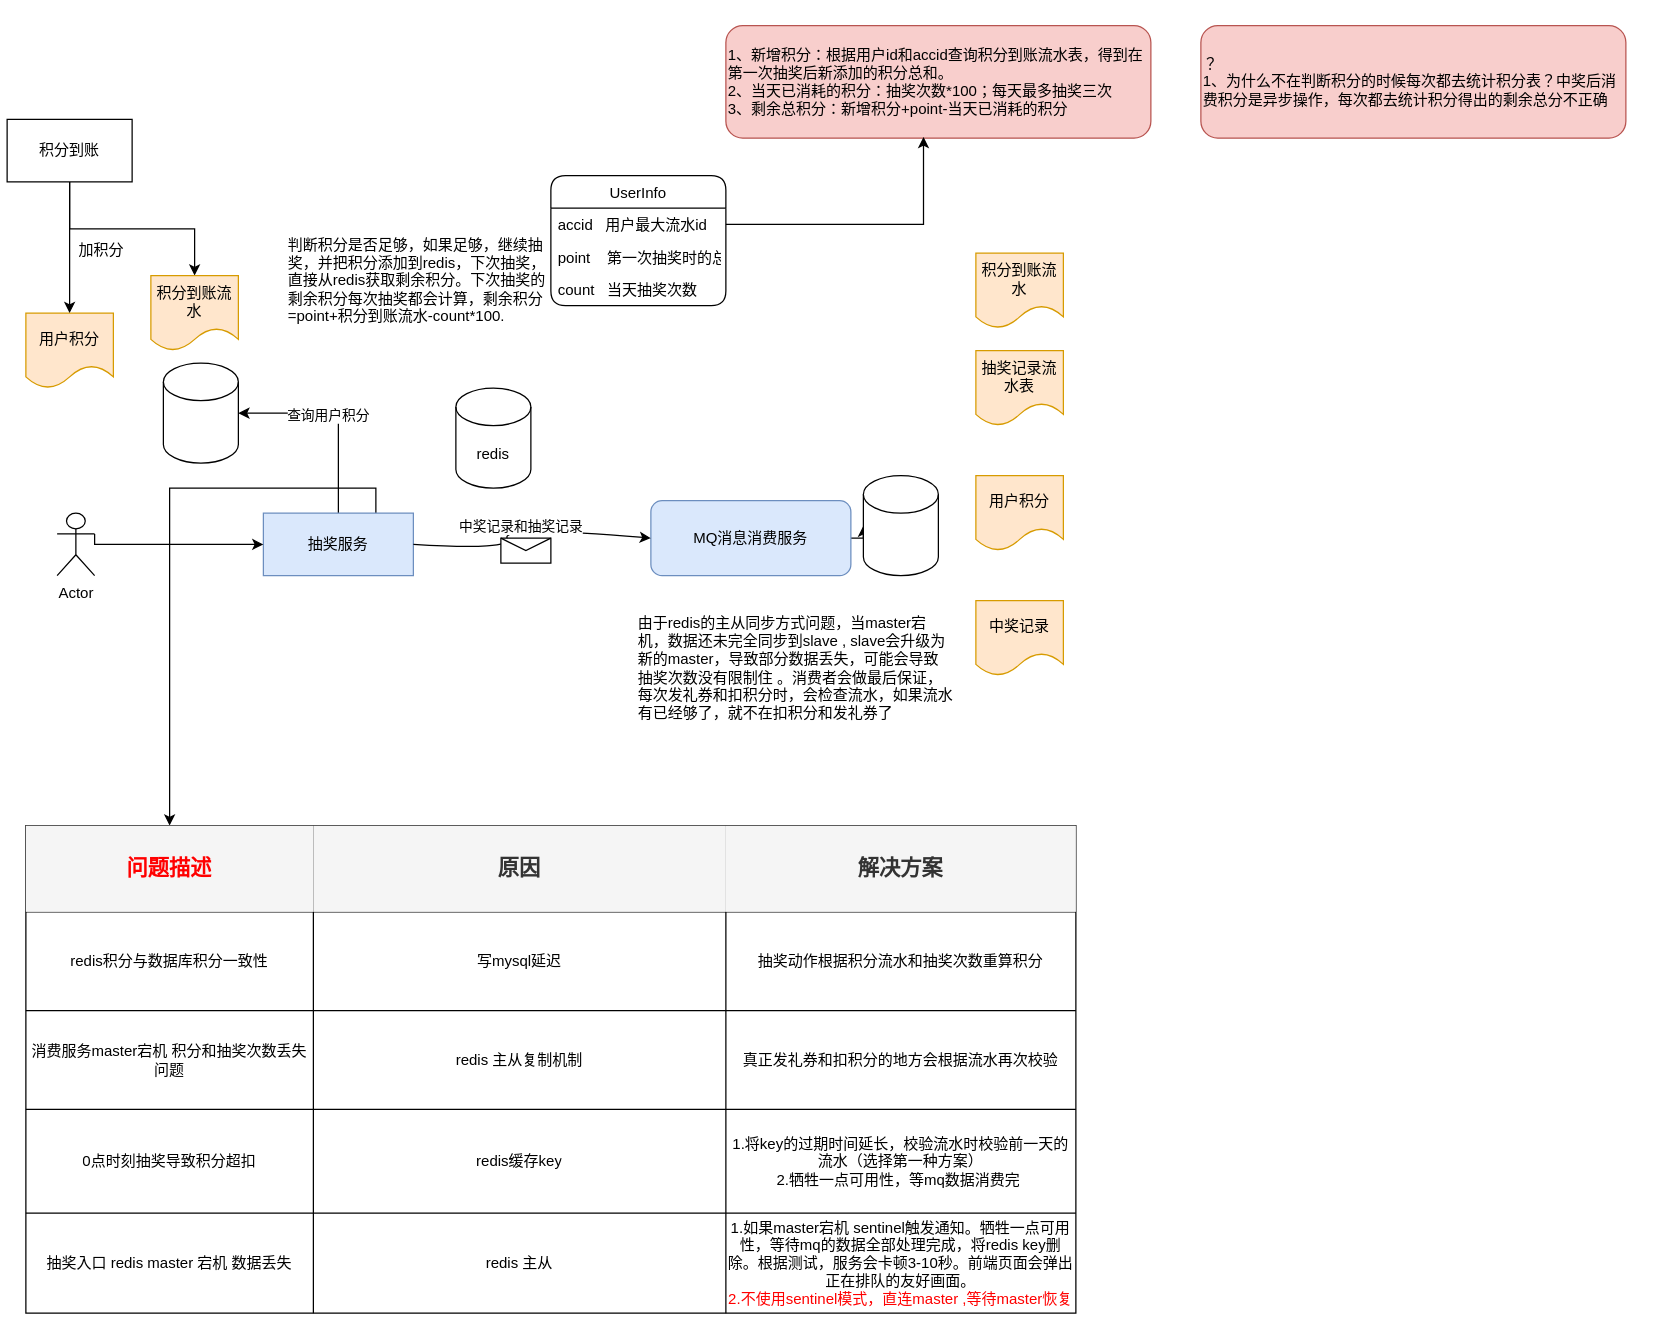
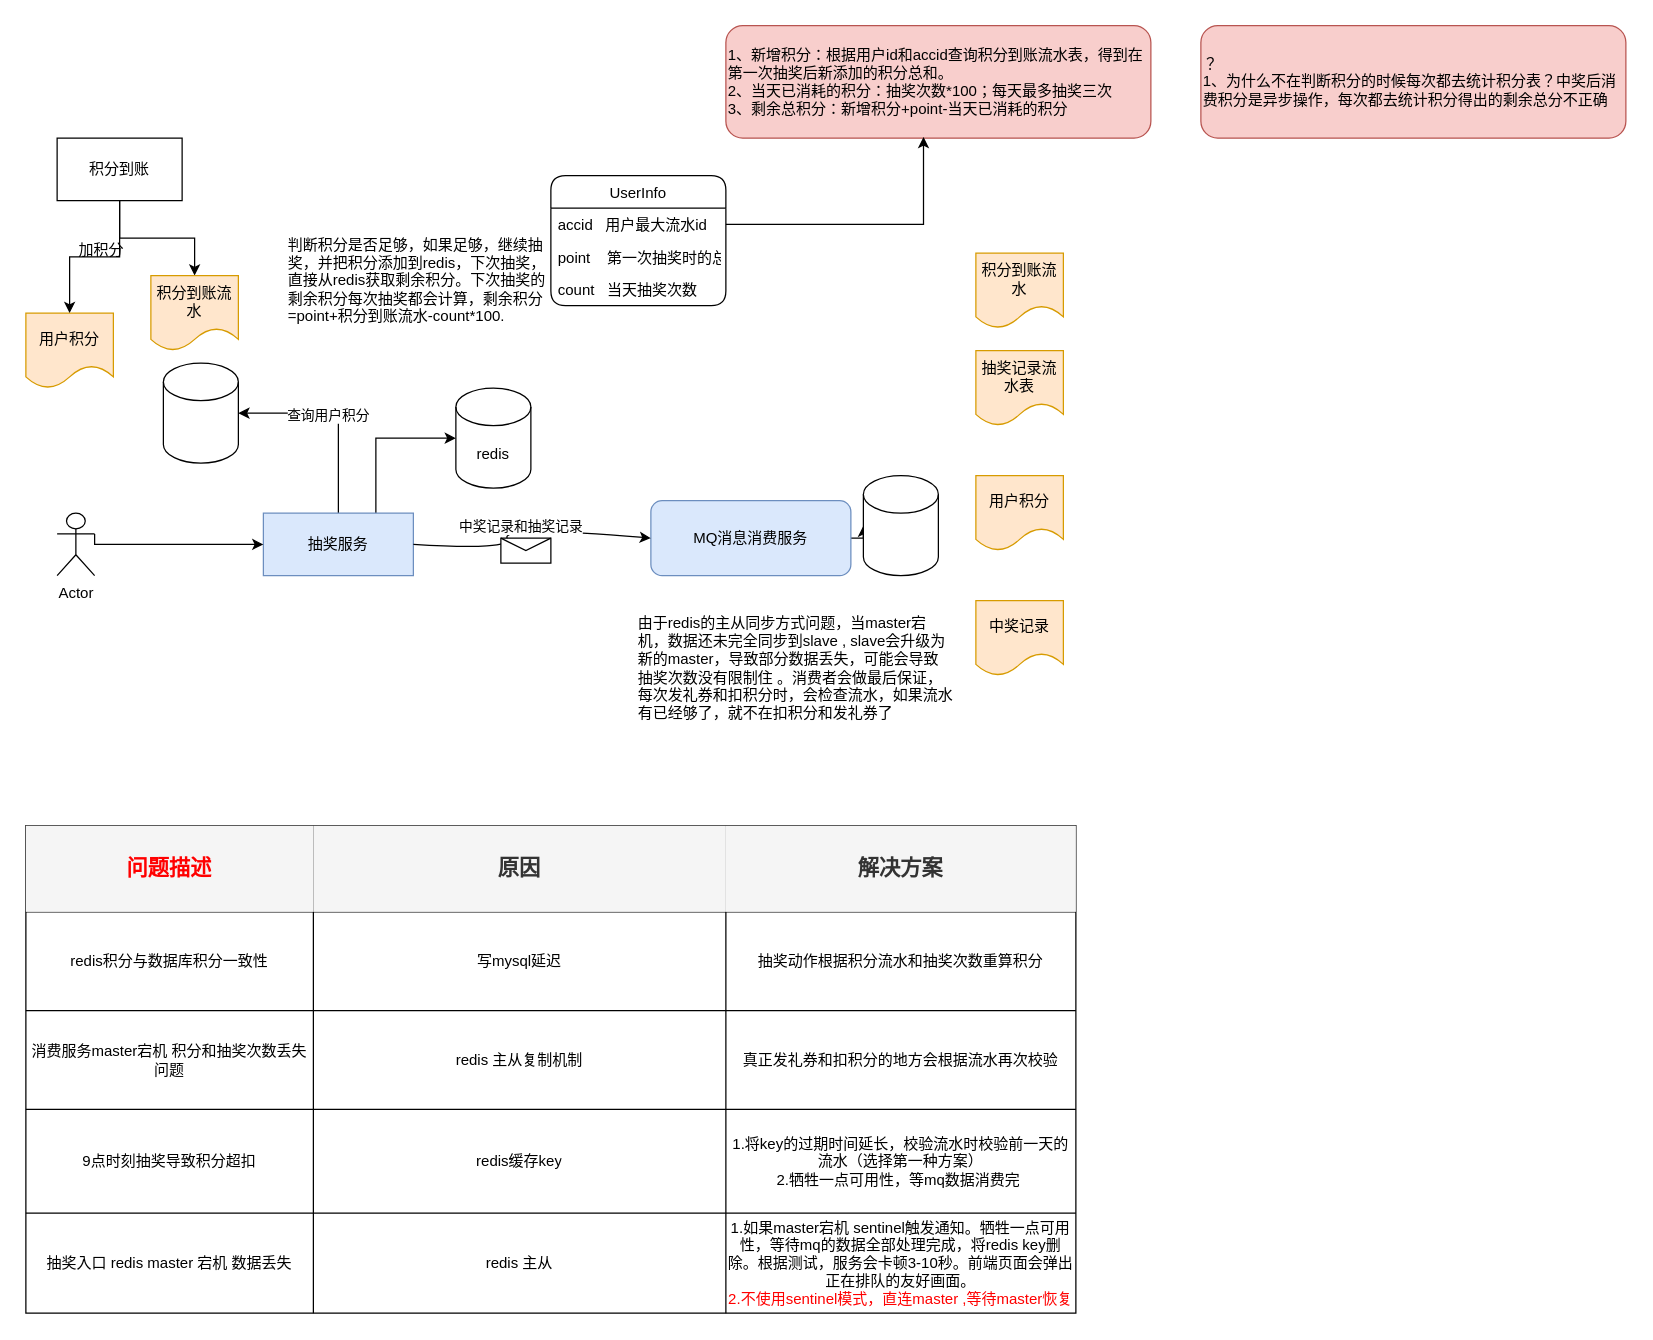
(69, 151) -> (119, 169)
(169, 548) -> (386, 438)
(169, 1162) -> (169, 1162)
